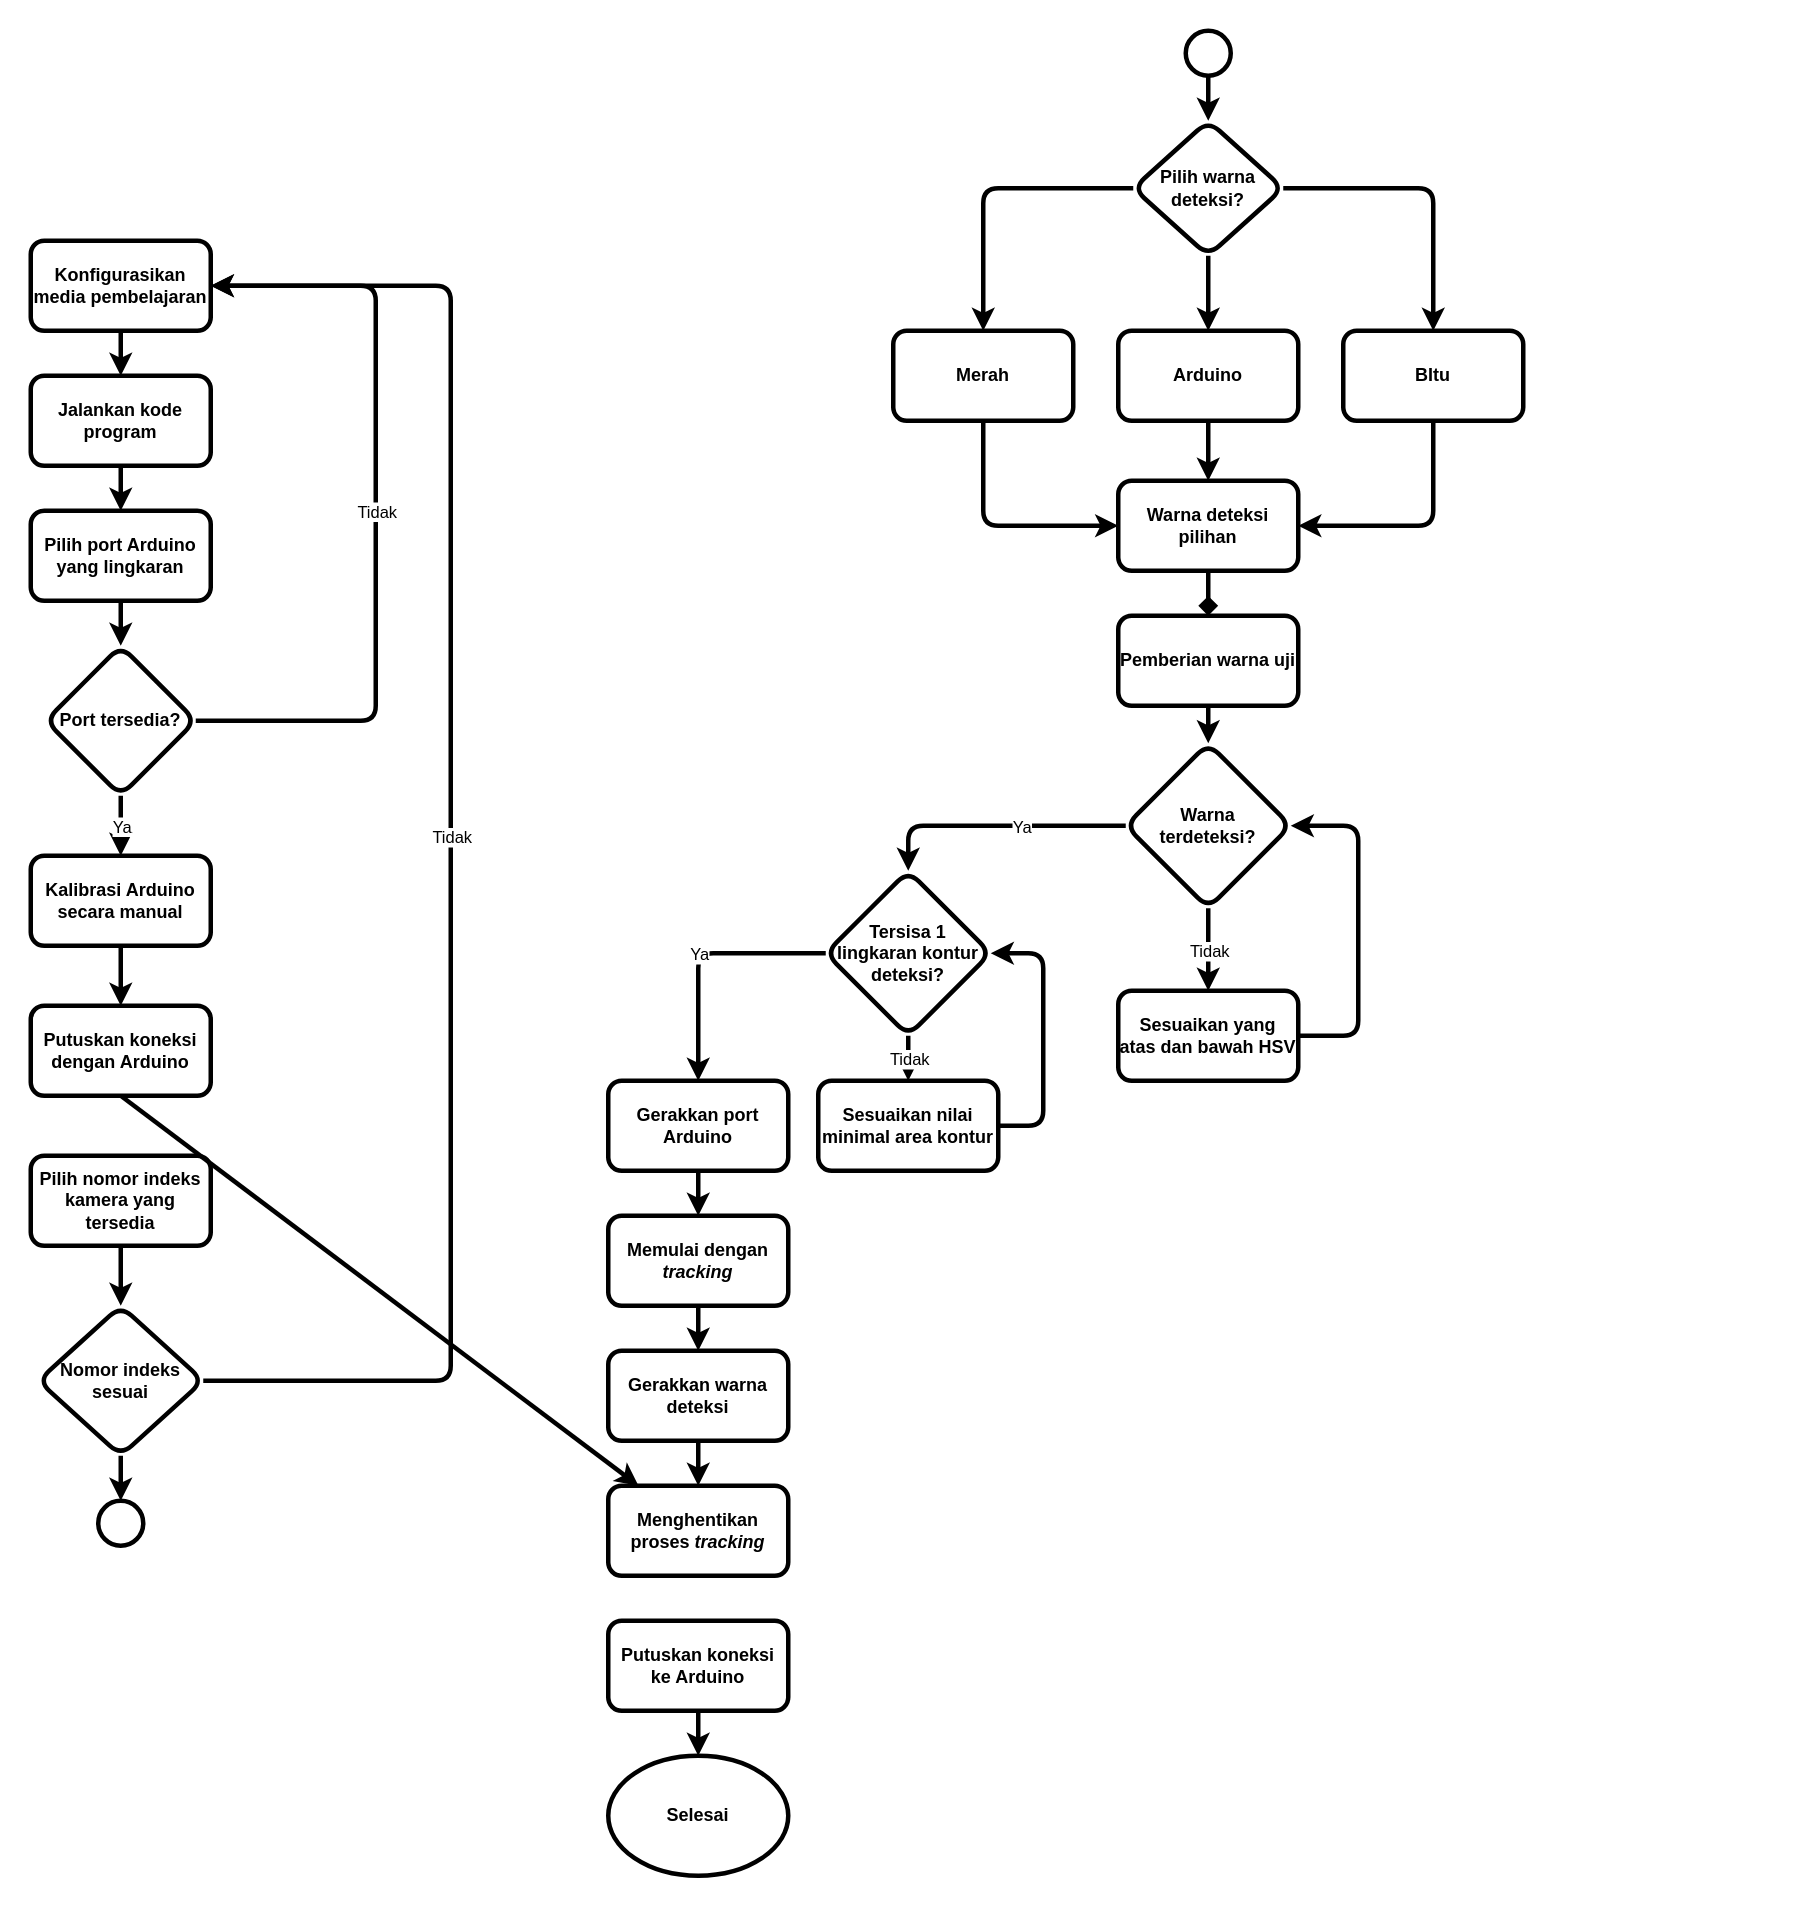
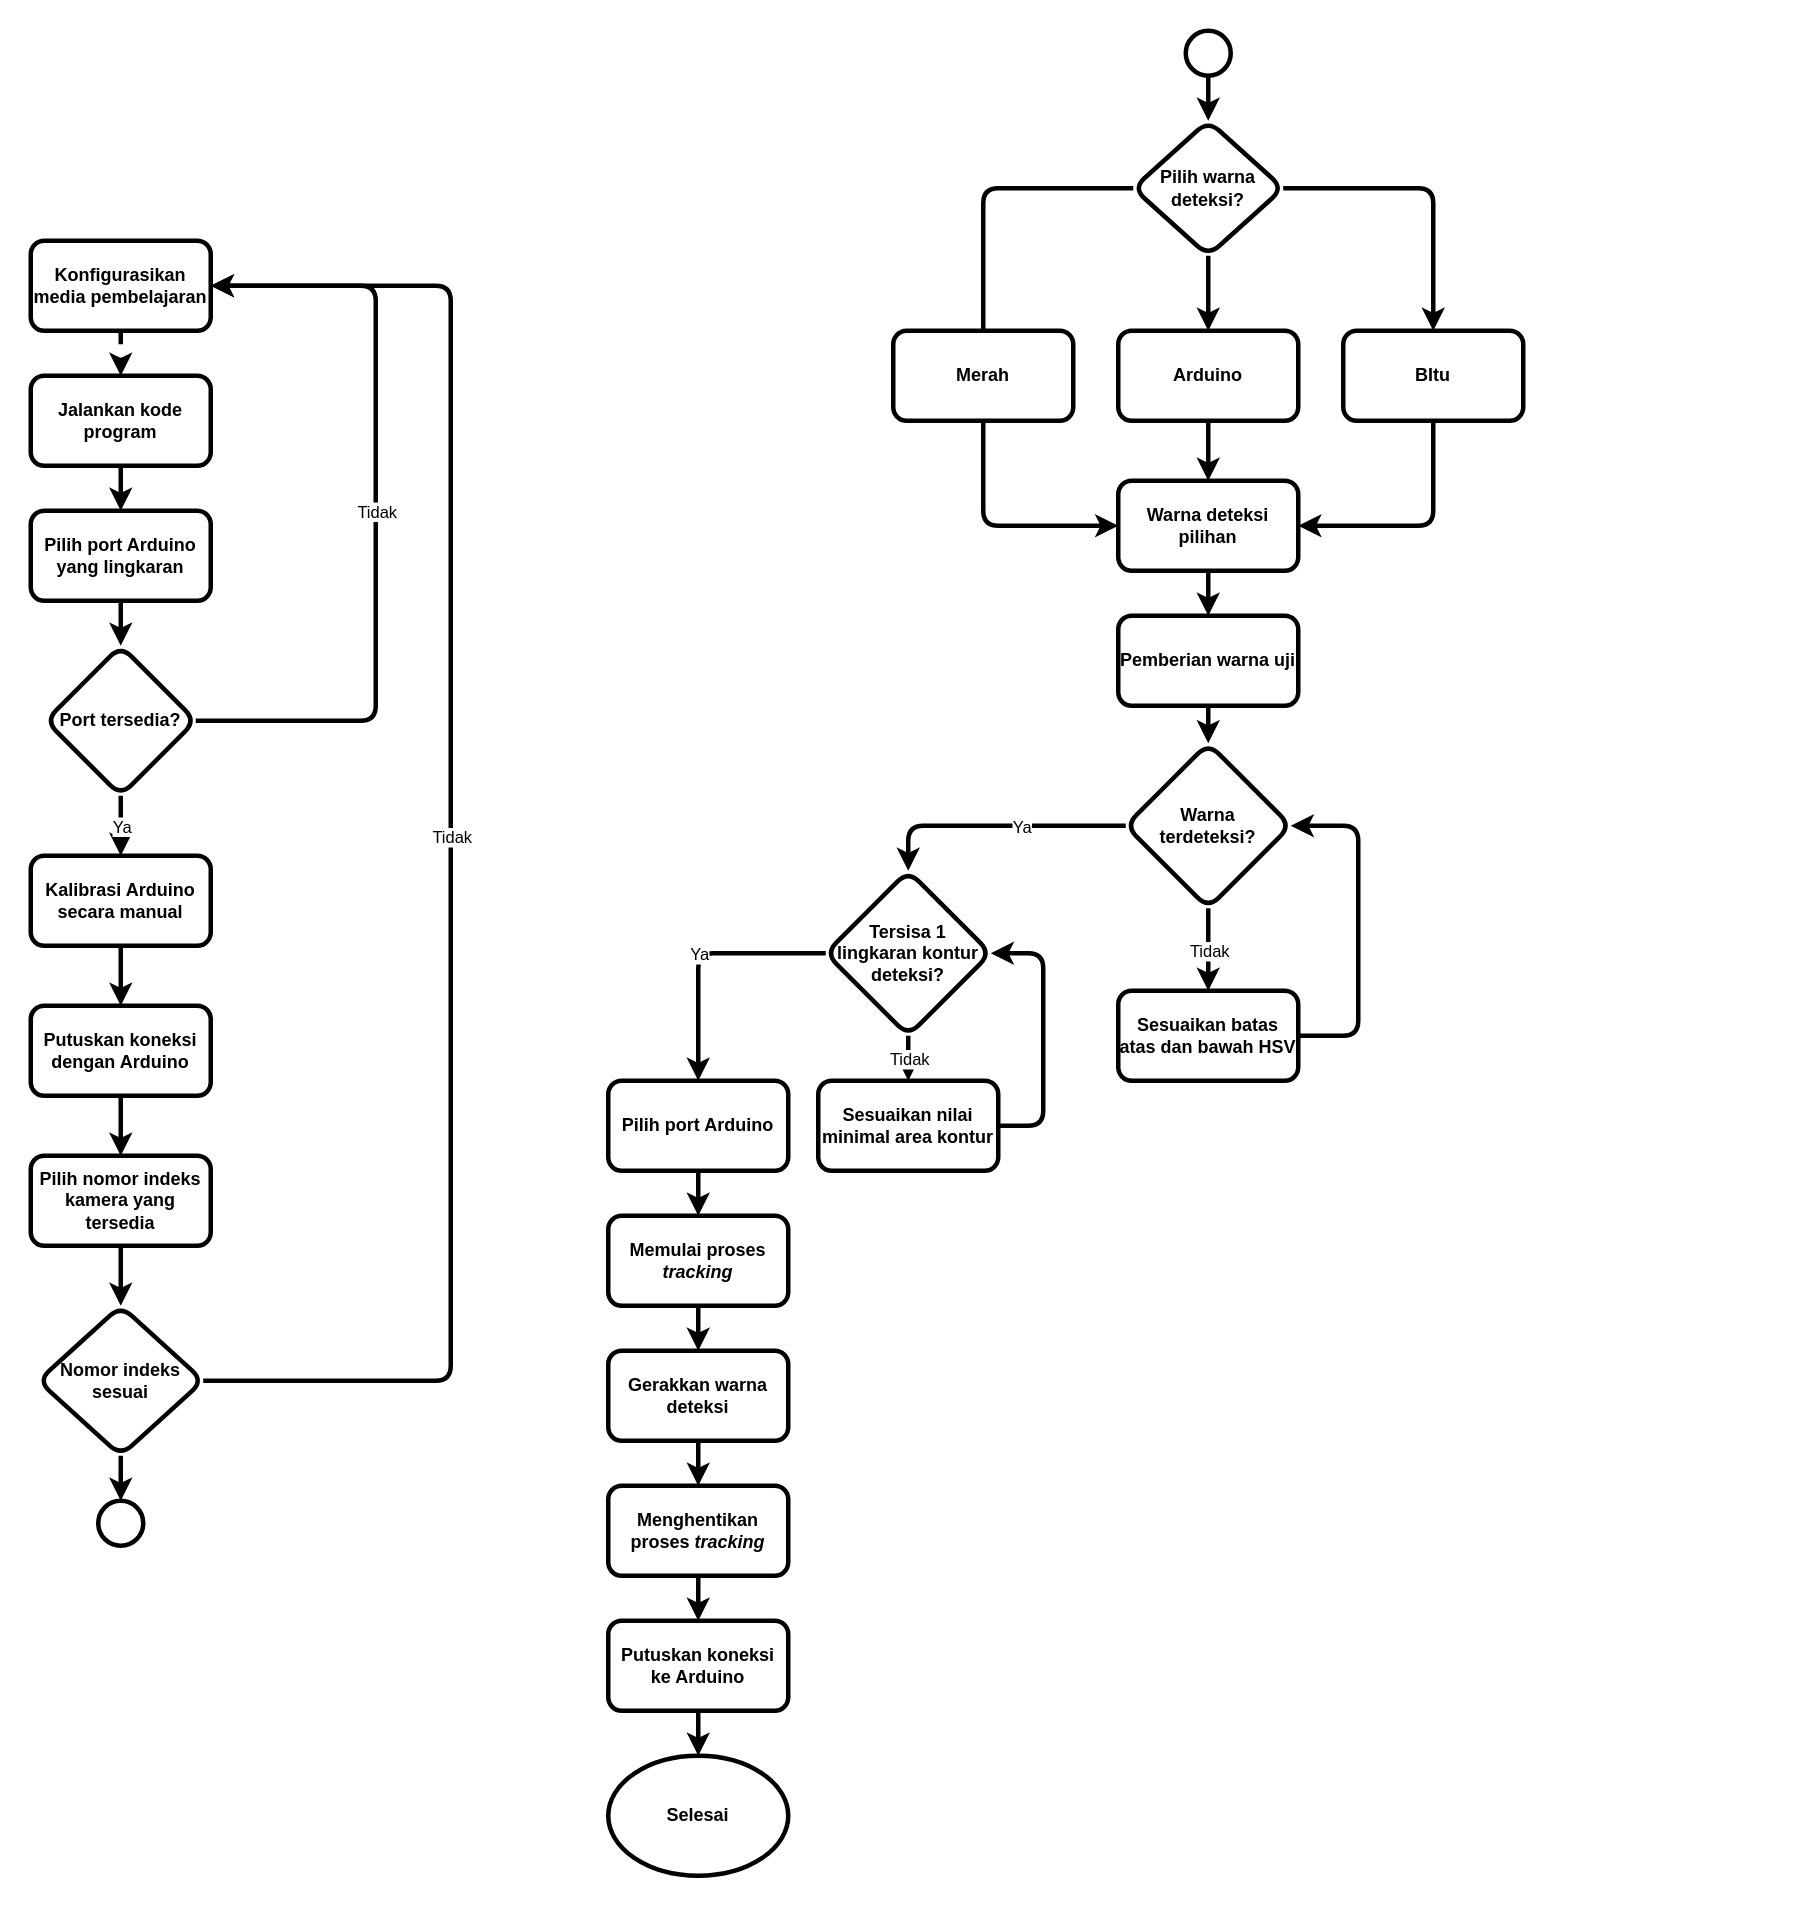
(983, 313) -> (983, 320)
(121, 350) -> (121, 350)
(1208, 597) -> (1208, 596)
(1208, 1036) -> (1208, 1036)
(698, 1126) -> (698, 1126)
(698, 1261) -> (698, 1261)
(373, 1286) -> (121, 1118)
none -> (698, 1590)
